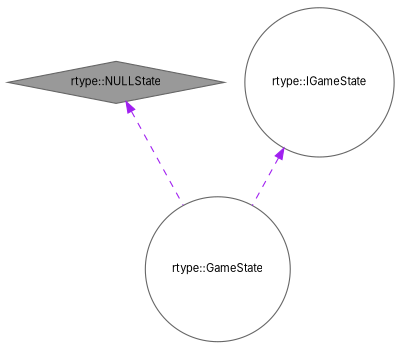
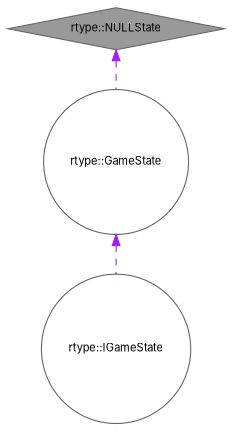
(265, 182) -> (116, 260)
